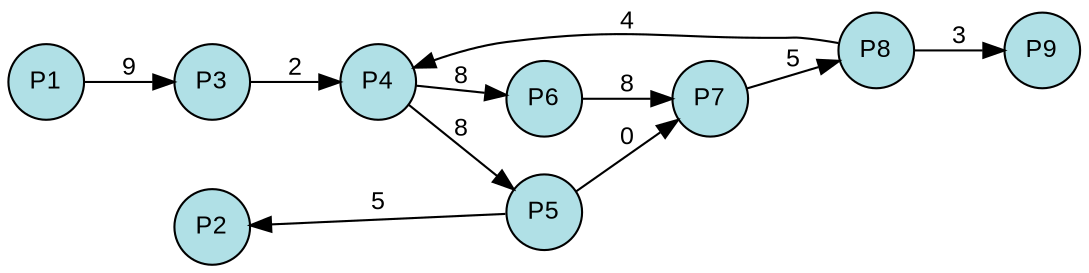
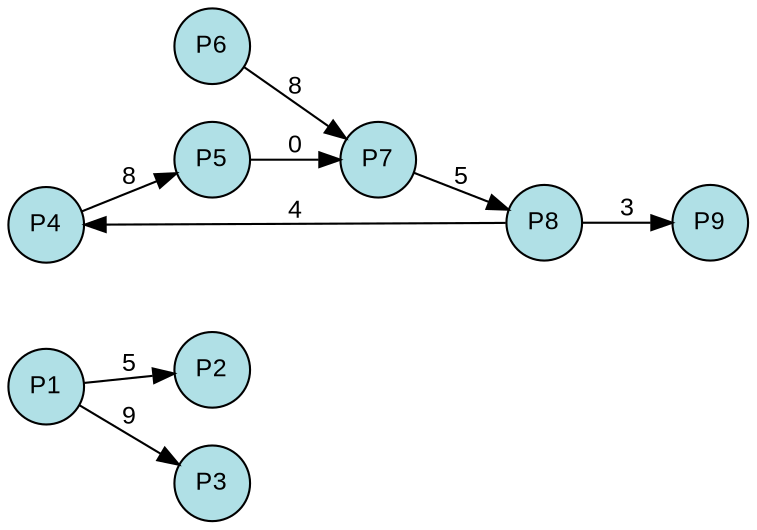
(284, 82) -> none
(451, 89) -> none
(388, 219) -> (118, 379)
